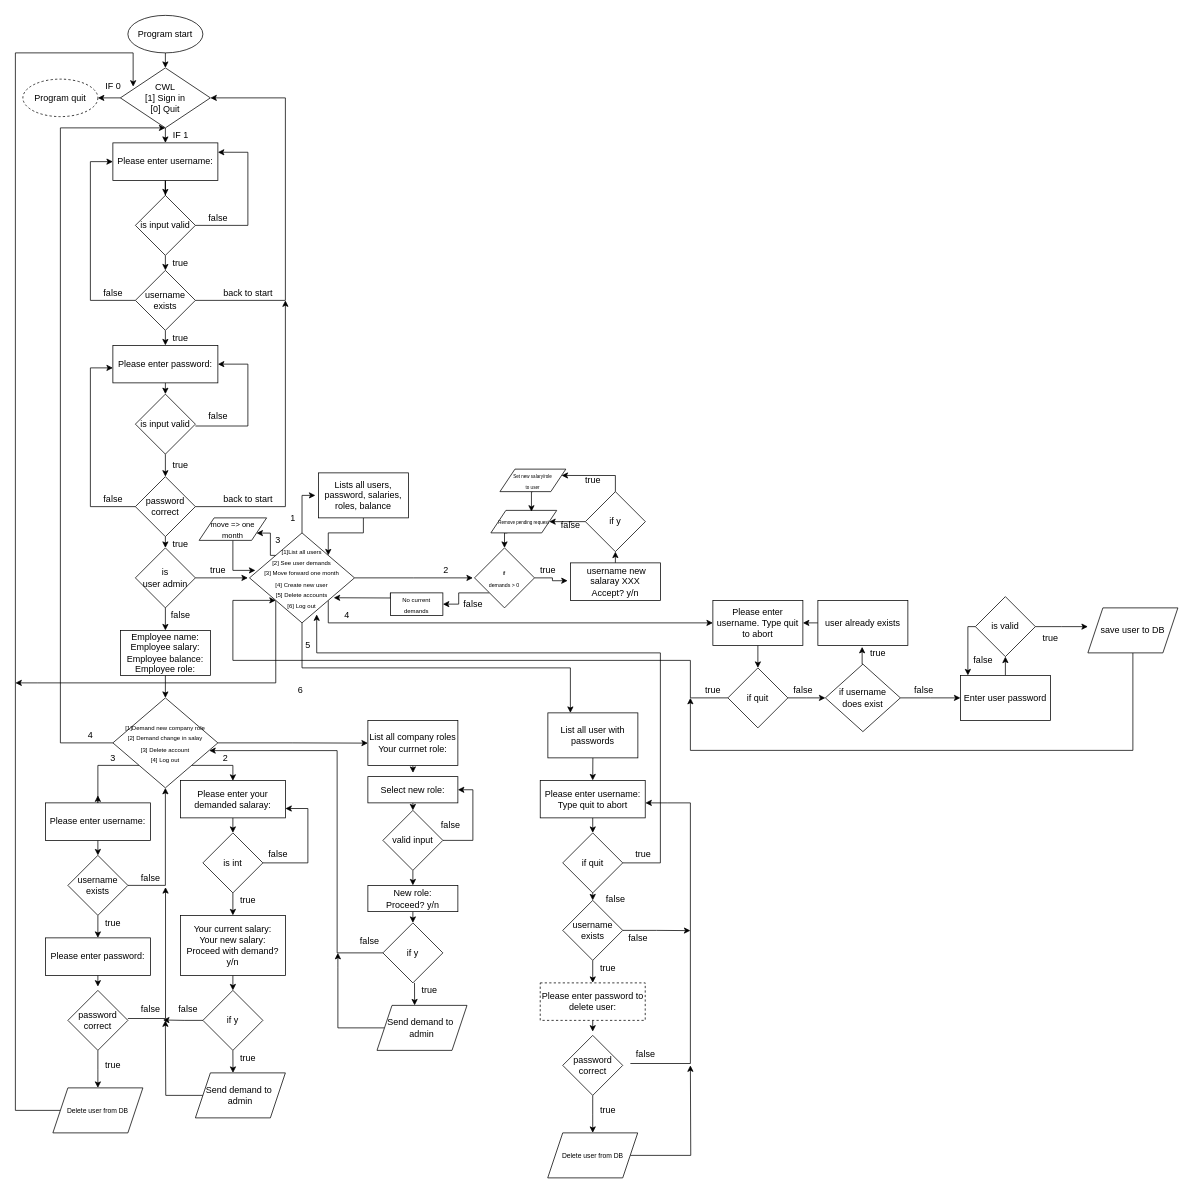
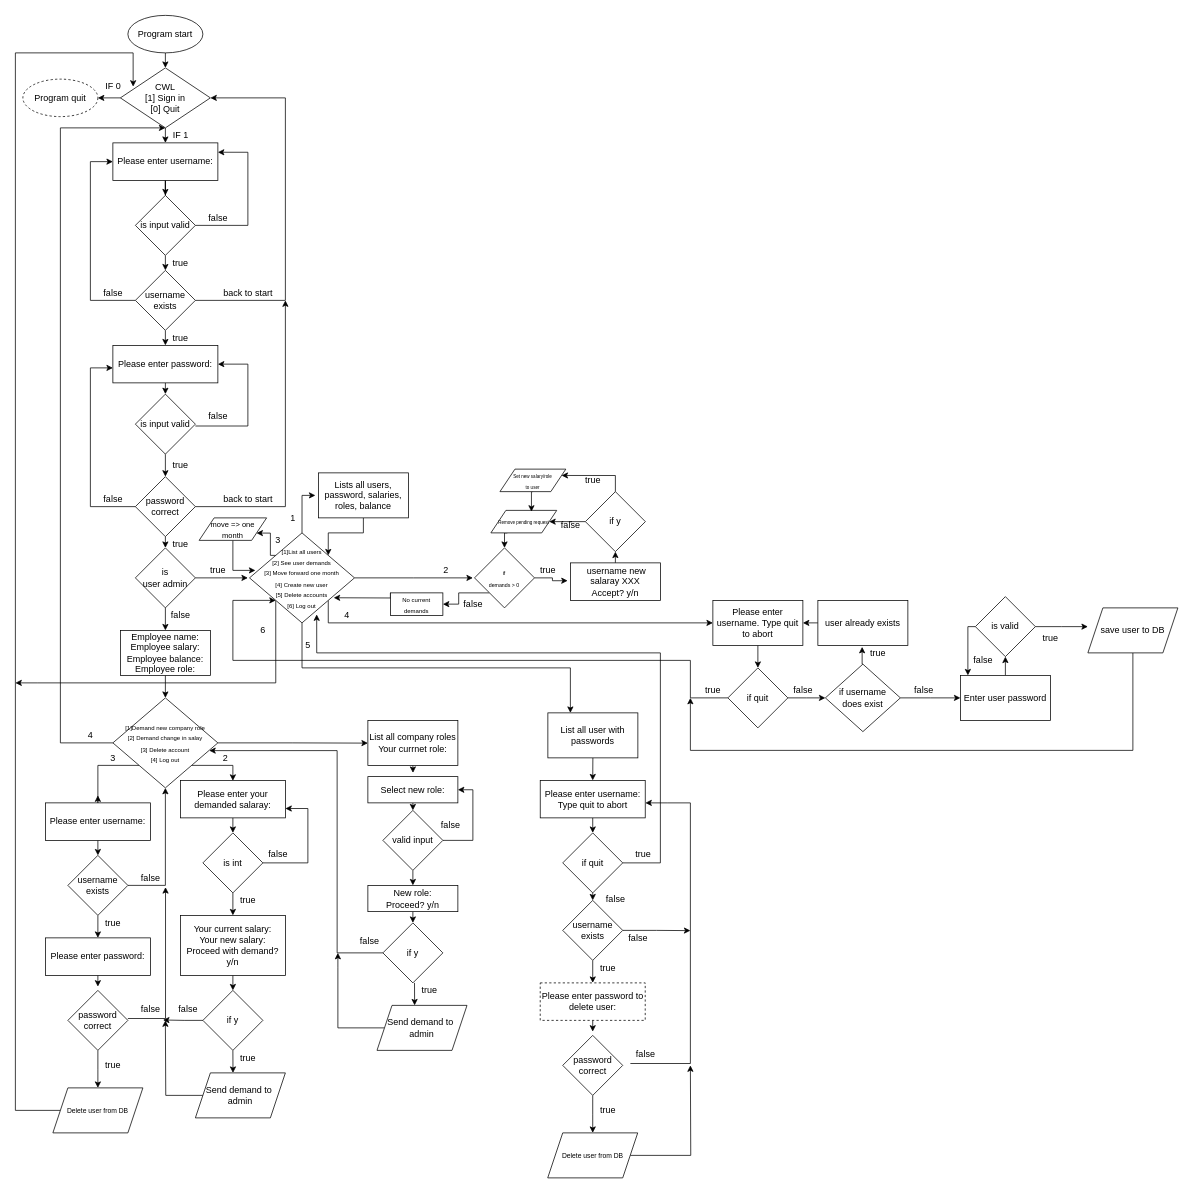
(300, 690) -> (263, 630)
